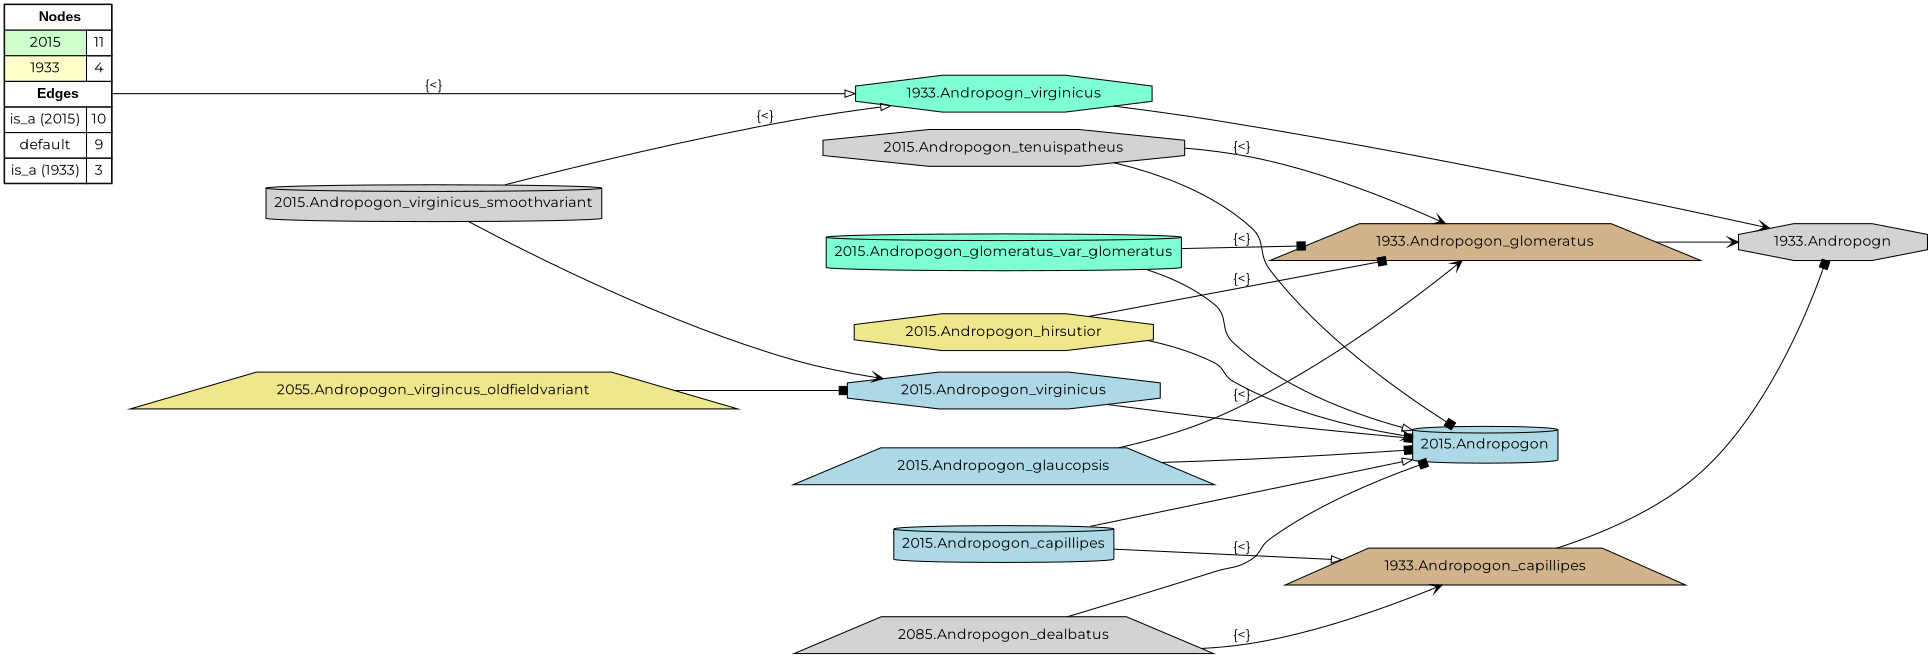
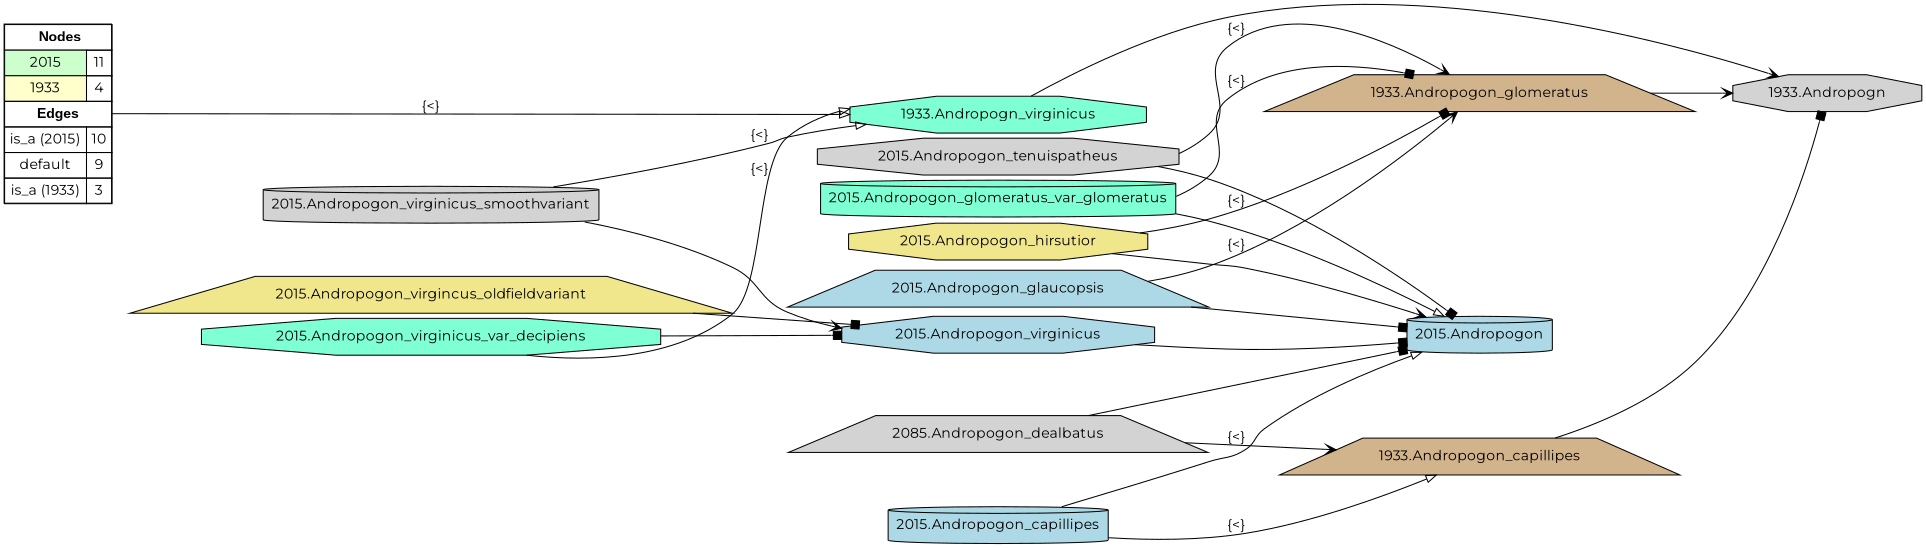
none -> (431, 337)
(434, 391) -> (431, 295)
